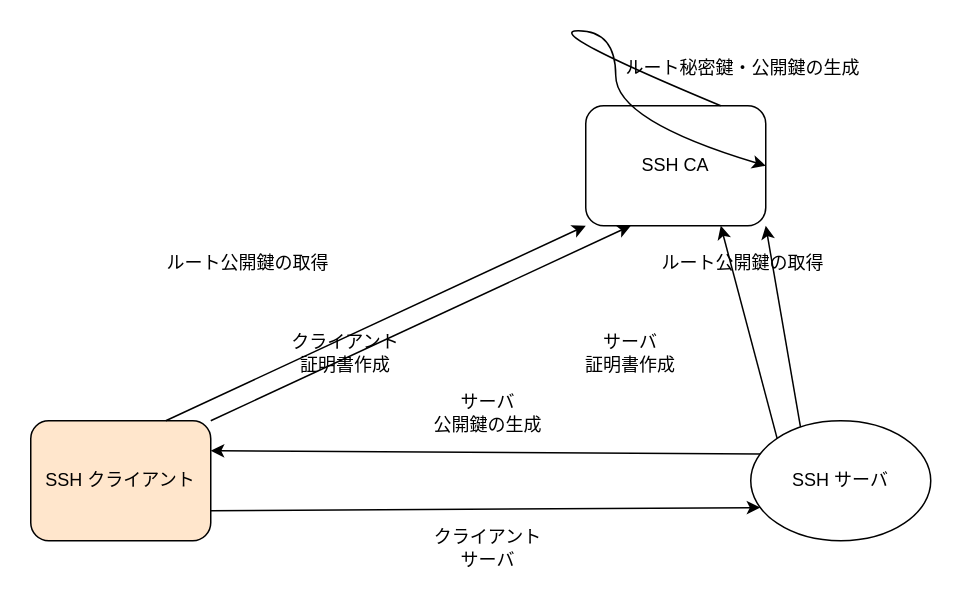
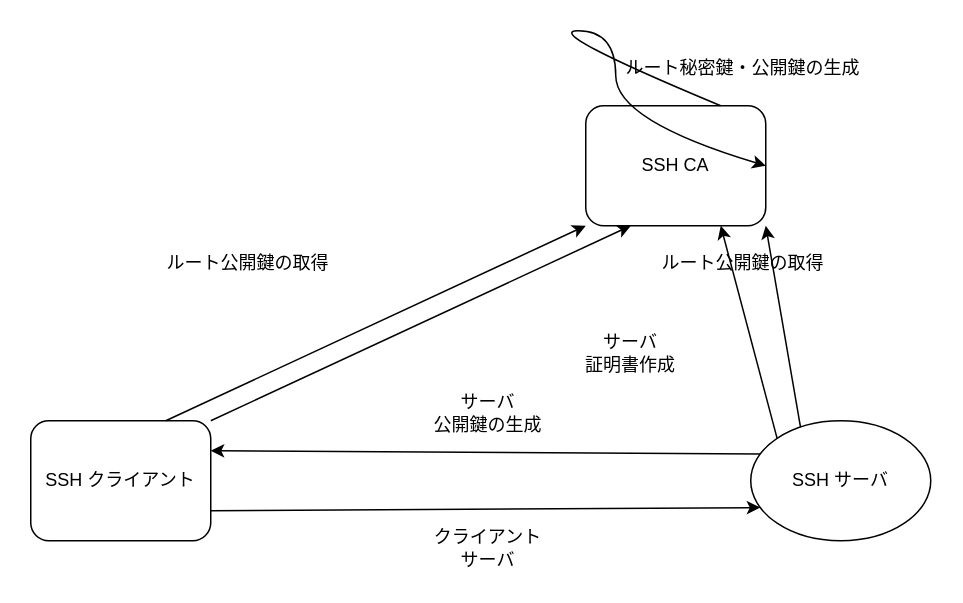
(346, 353) -> none
(121, 481) -> (121, 481)
